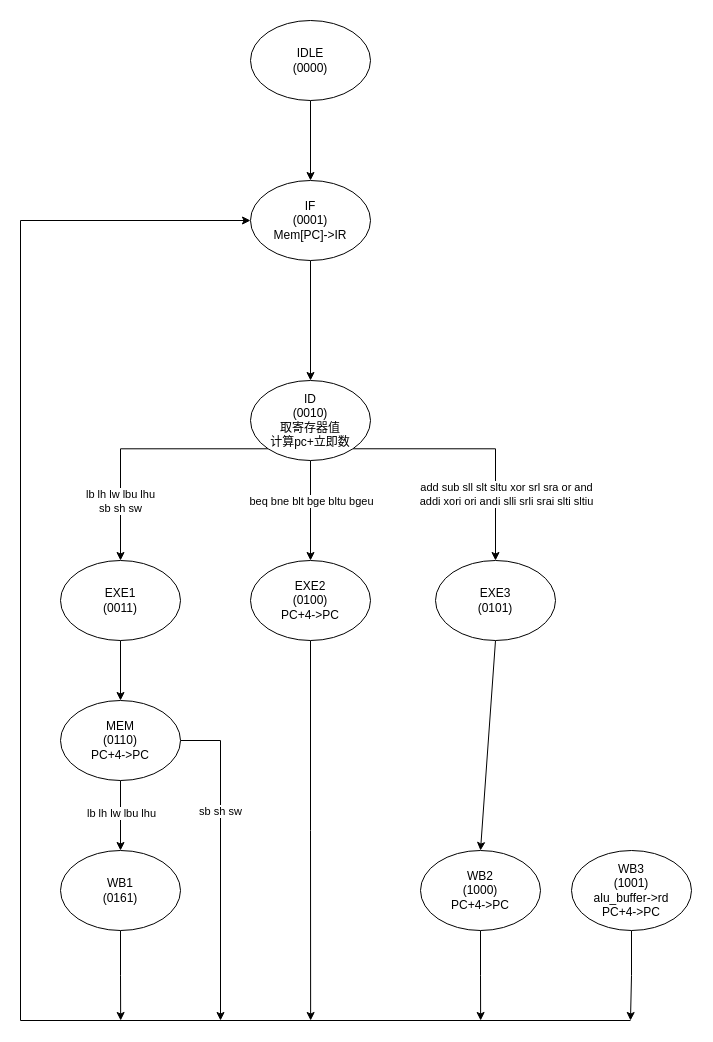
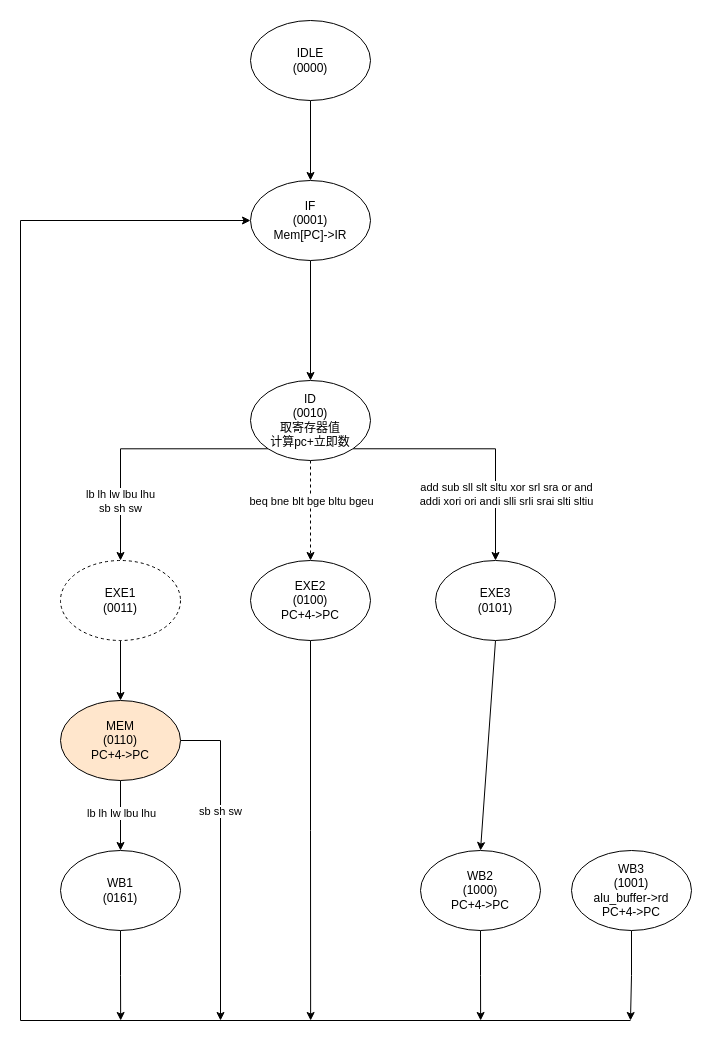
(311, 529) -> (311, 529)
(121, 601) -> (121, 601)
(121, 741) -> (121, 741)
